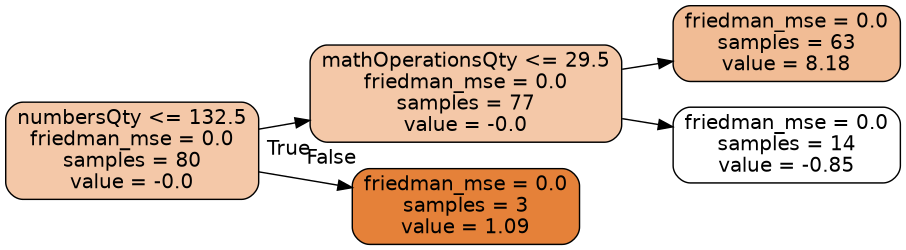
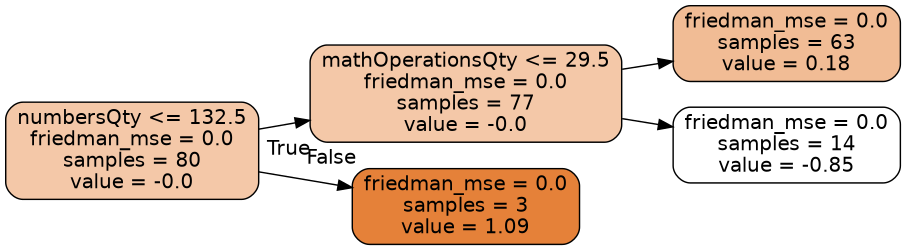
(787, 44) -> (787, 44)
